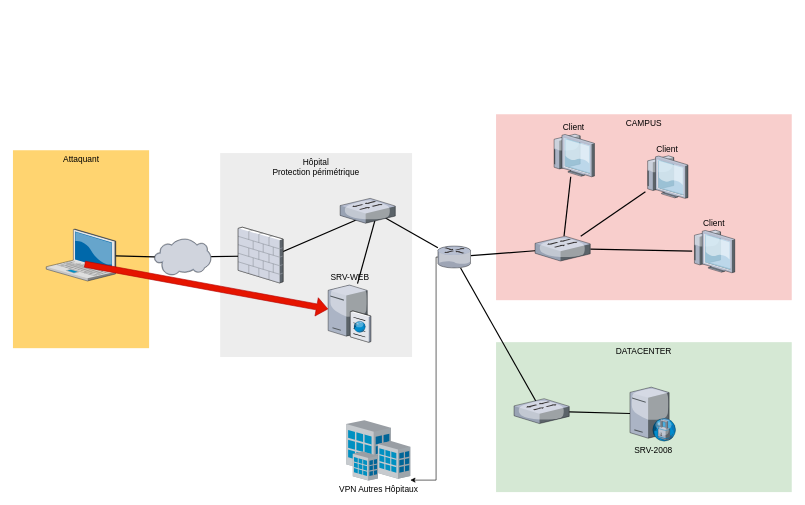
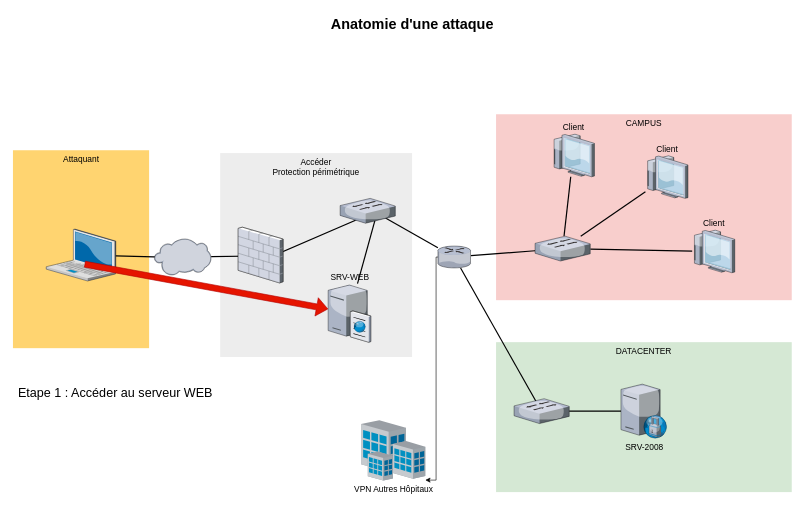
none -> (412, 24)
(316, 168) -> (316, 168)
none -> (115, 393)
(653, 414) -> (644, 411)
(378, 451) -> (393, 451)
